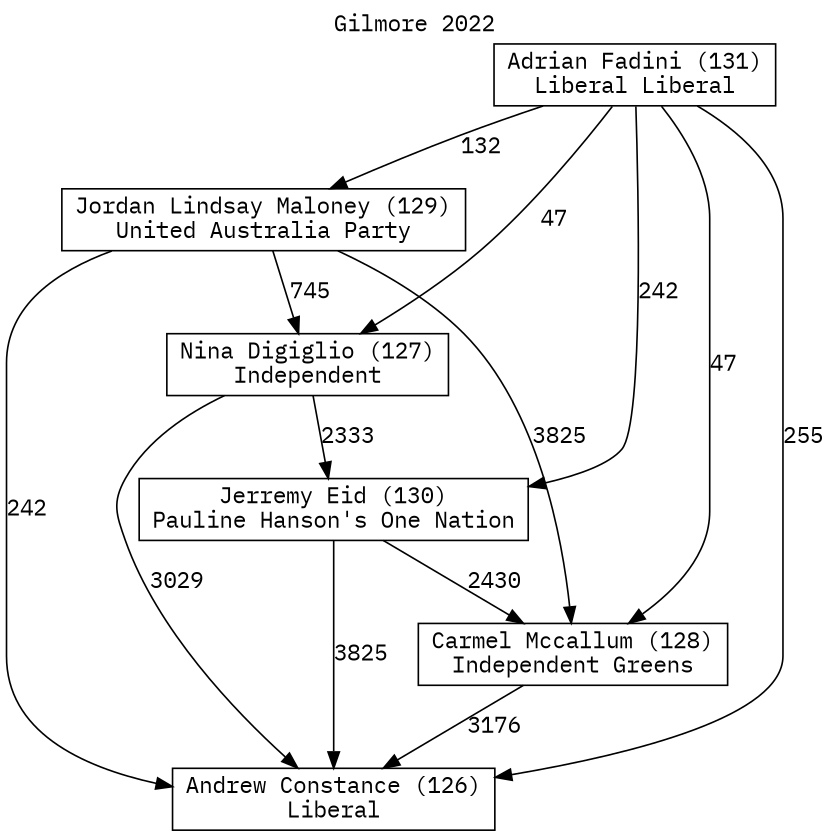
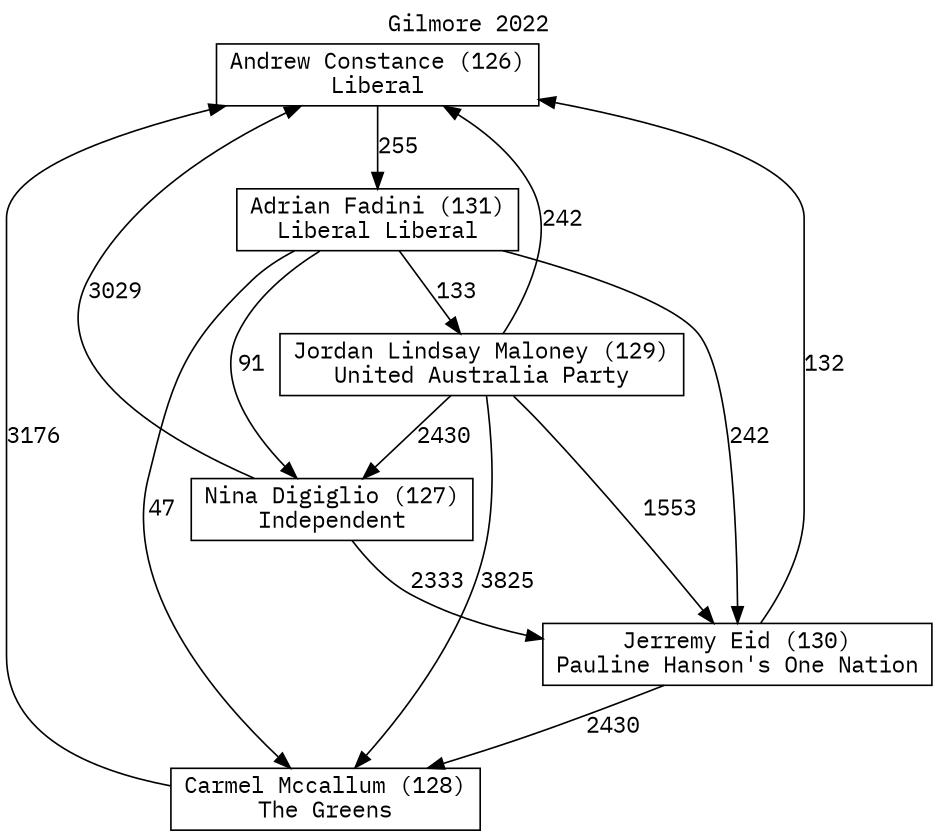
(481, 147) -> (457, 292)
(554, 220) -> (251, 365)
(310, 292) -> (444, 437)
none -> (611, 501)
(783, 518) -> (378, 139)
(361, 654) -> (824, 365)
(573, 654) -> (326, 799)
